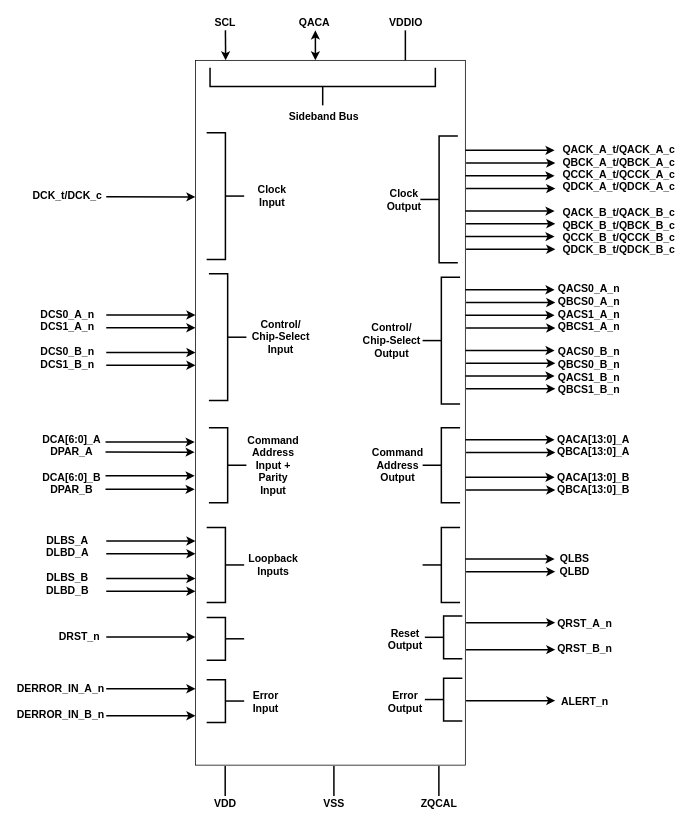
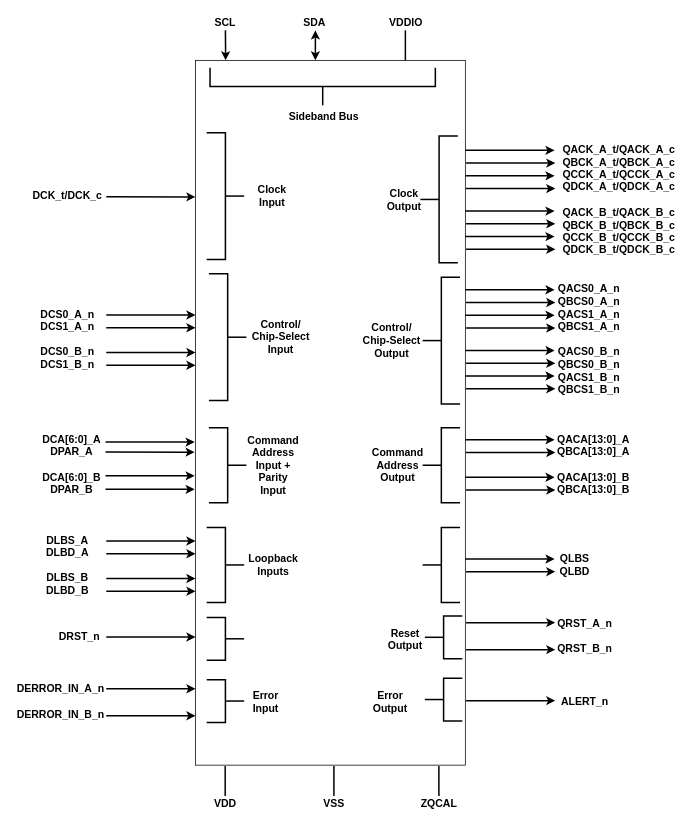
(315, 23) -> (315, 23)
(405, 701) -> (390, 701)
